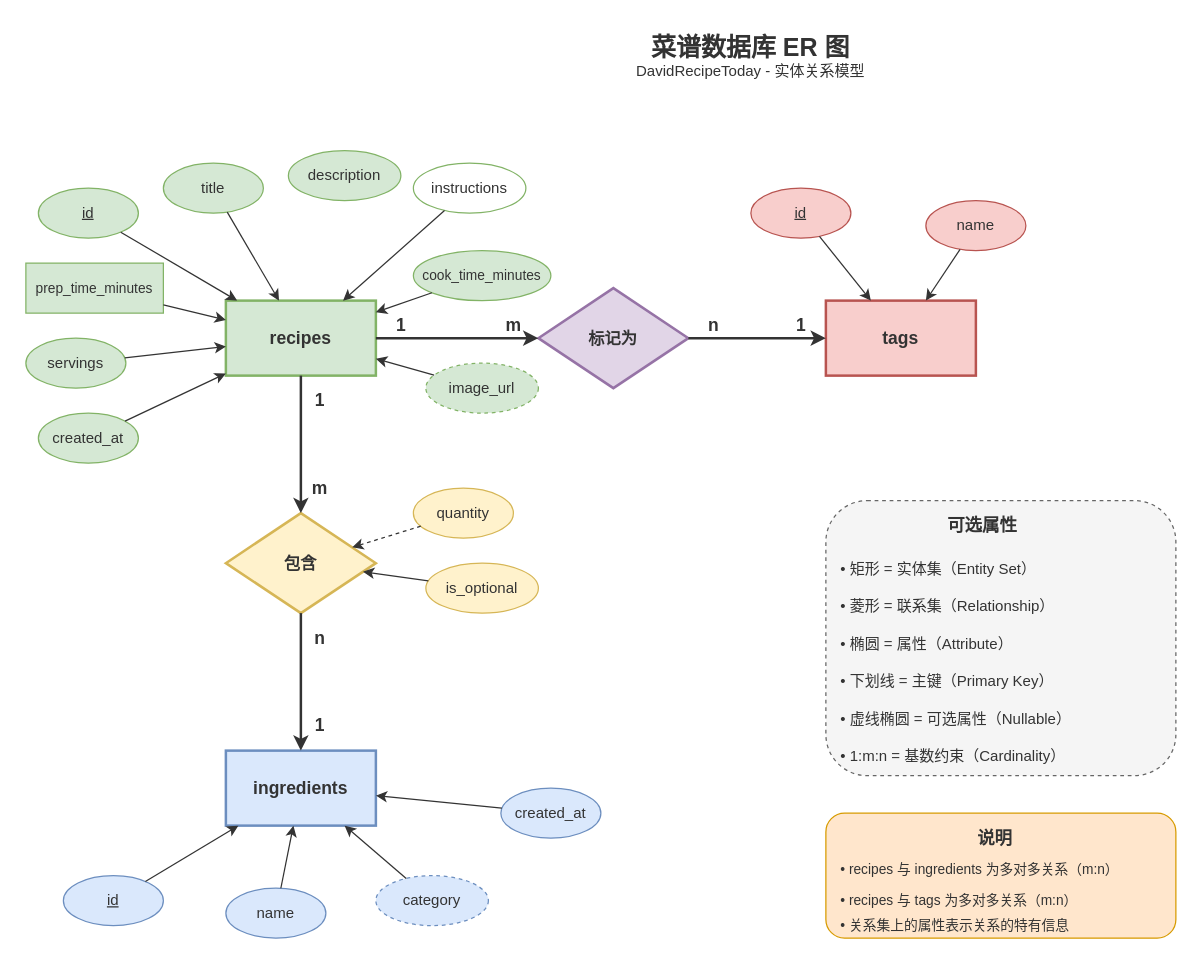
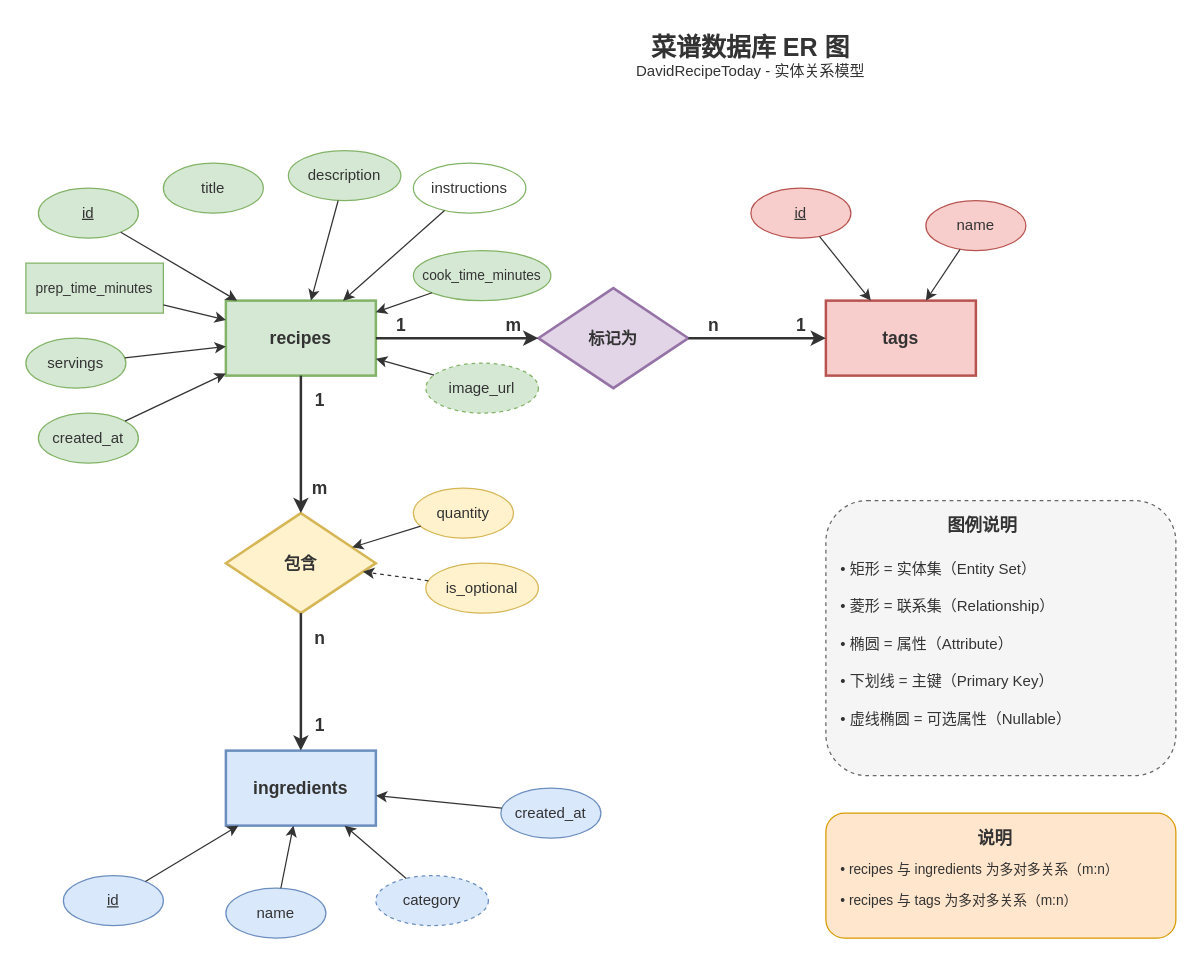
none -> (325, 246)
(251, 253) -> none
(983, 526) -> (983, 526)
(391, 535) -> (391, 535)
(398, 577) -> (398, 577)
(994, 757) -> none
(1001, 926) -> none
